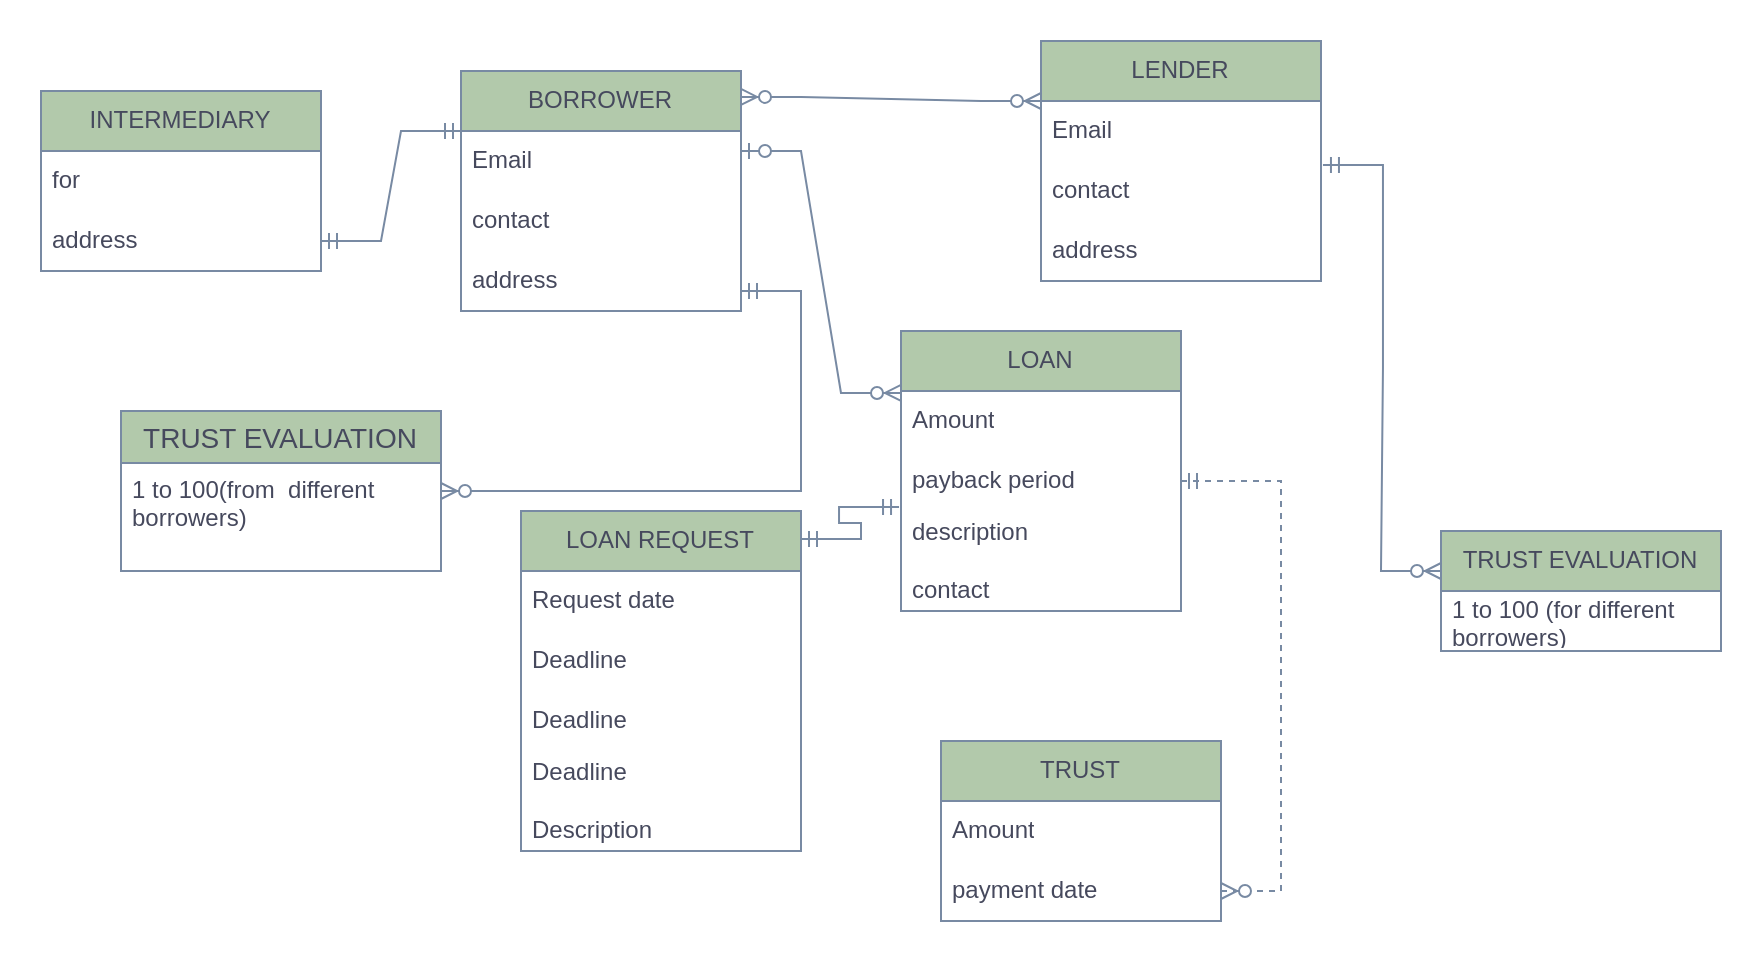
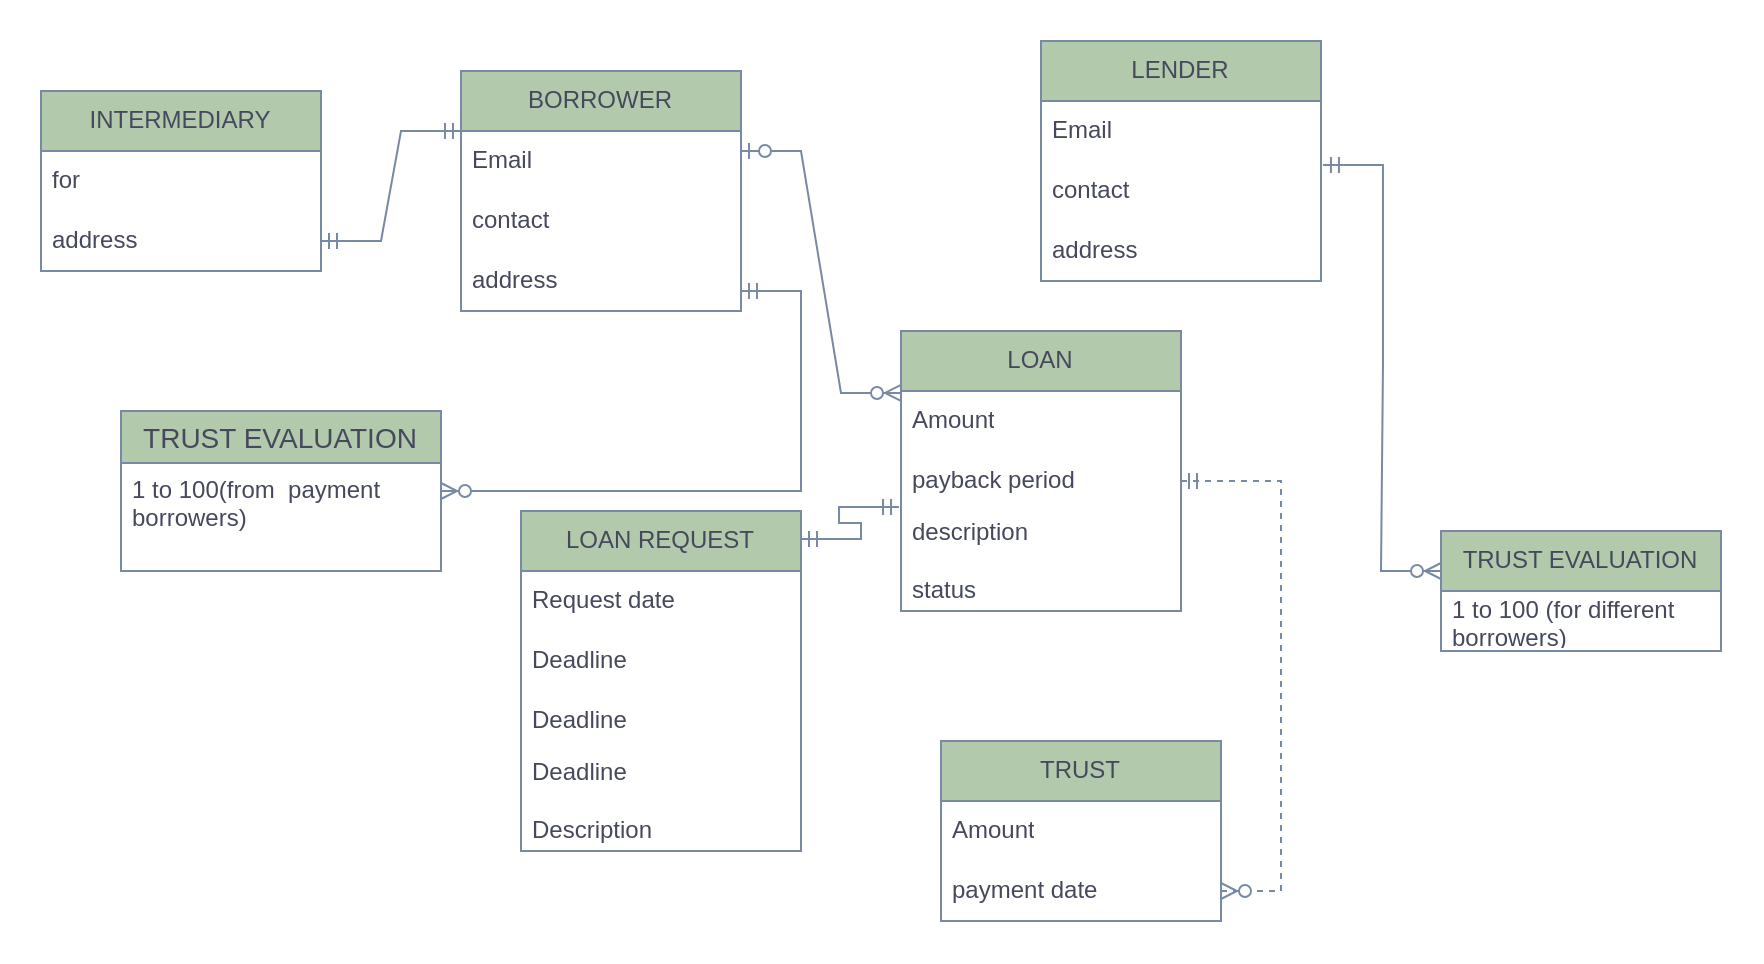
(889, 99) -> none
(281, 490) -> (270, 490)
(981, 561) -> (981, 561)
